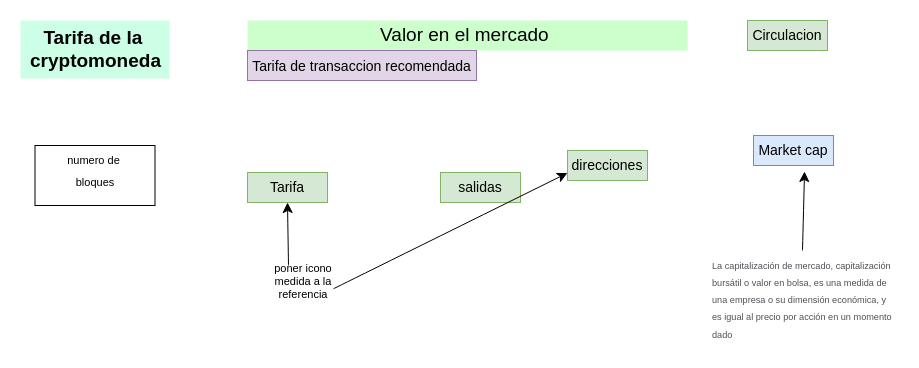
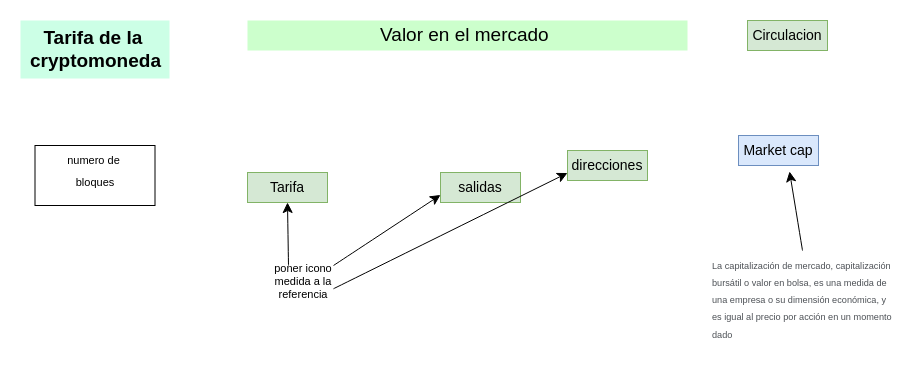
(362, 66) -> none
(794, 151) -> (779, 151)
none -> (384, 232)
